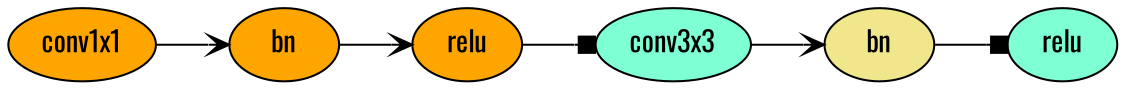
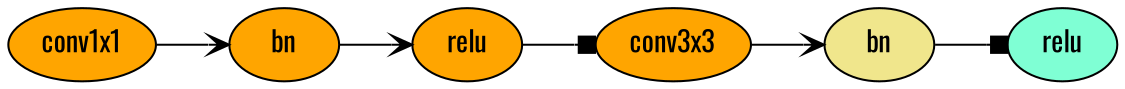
(673, 45) -> (673, 45)
